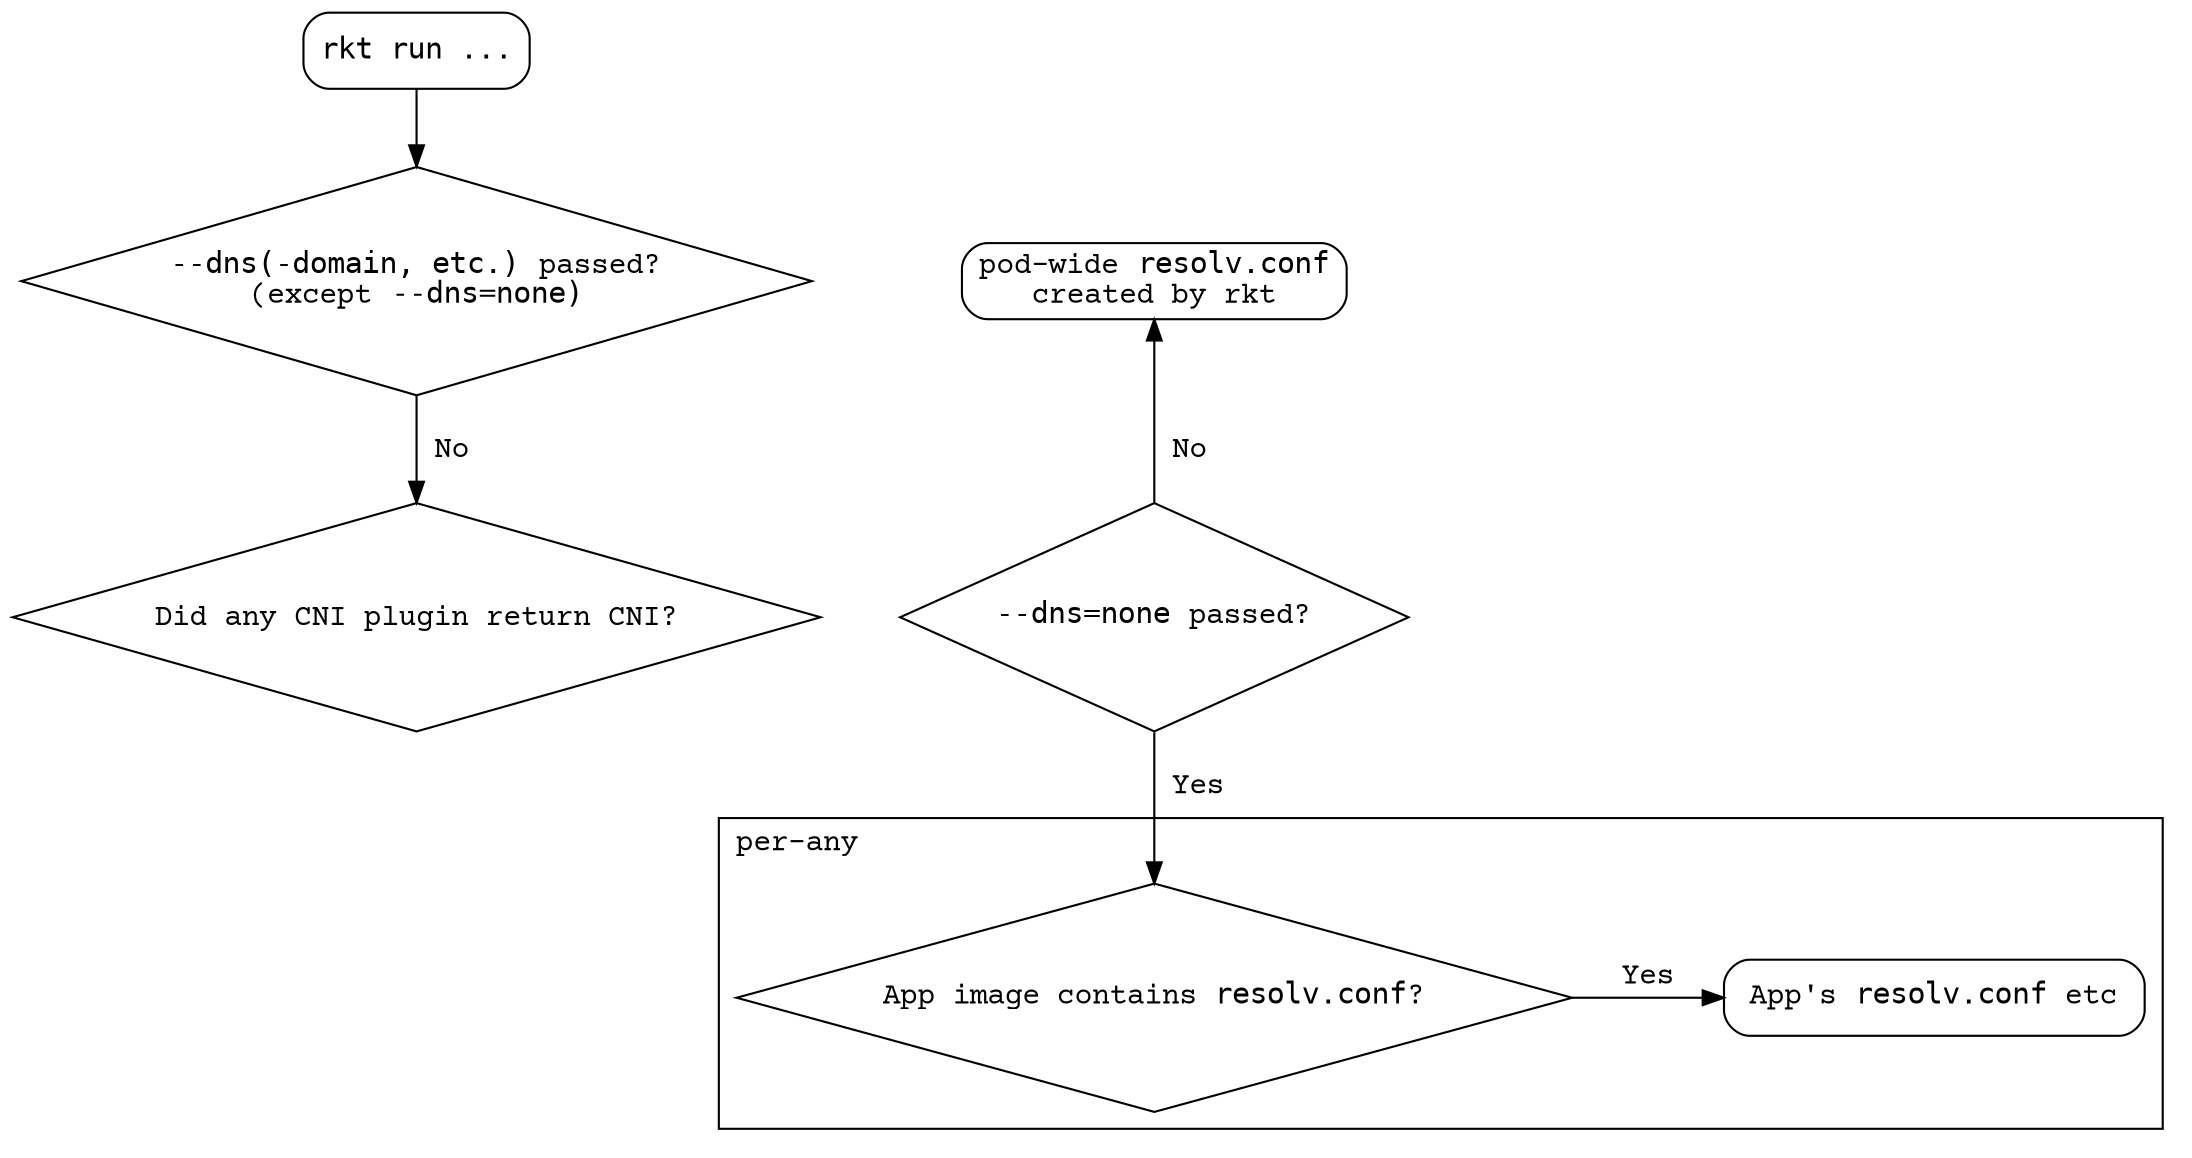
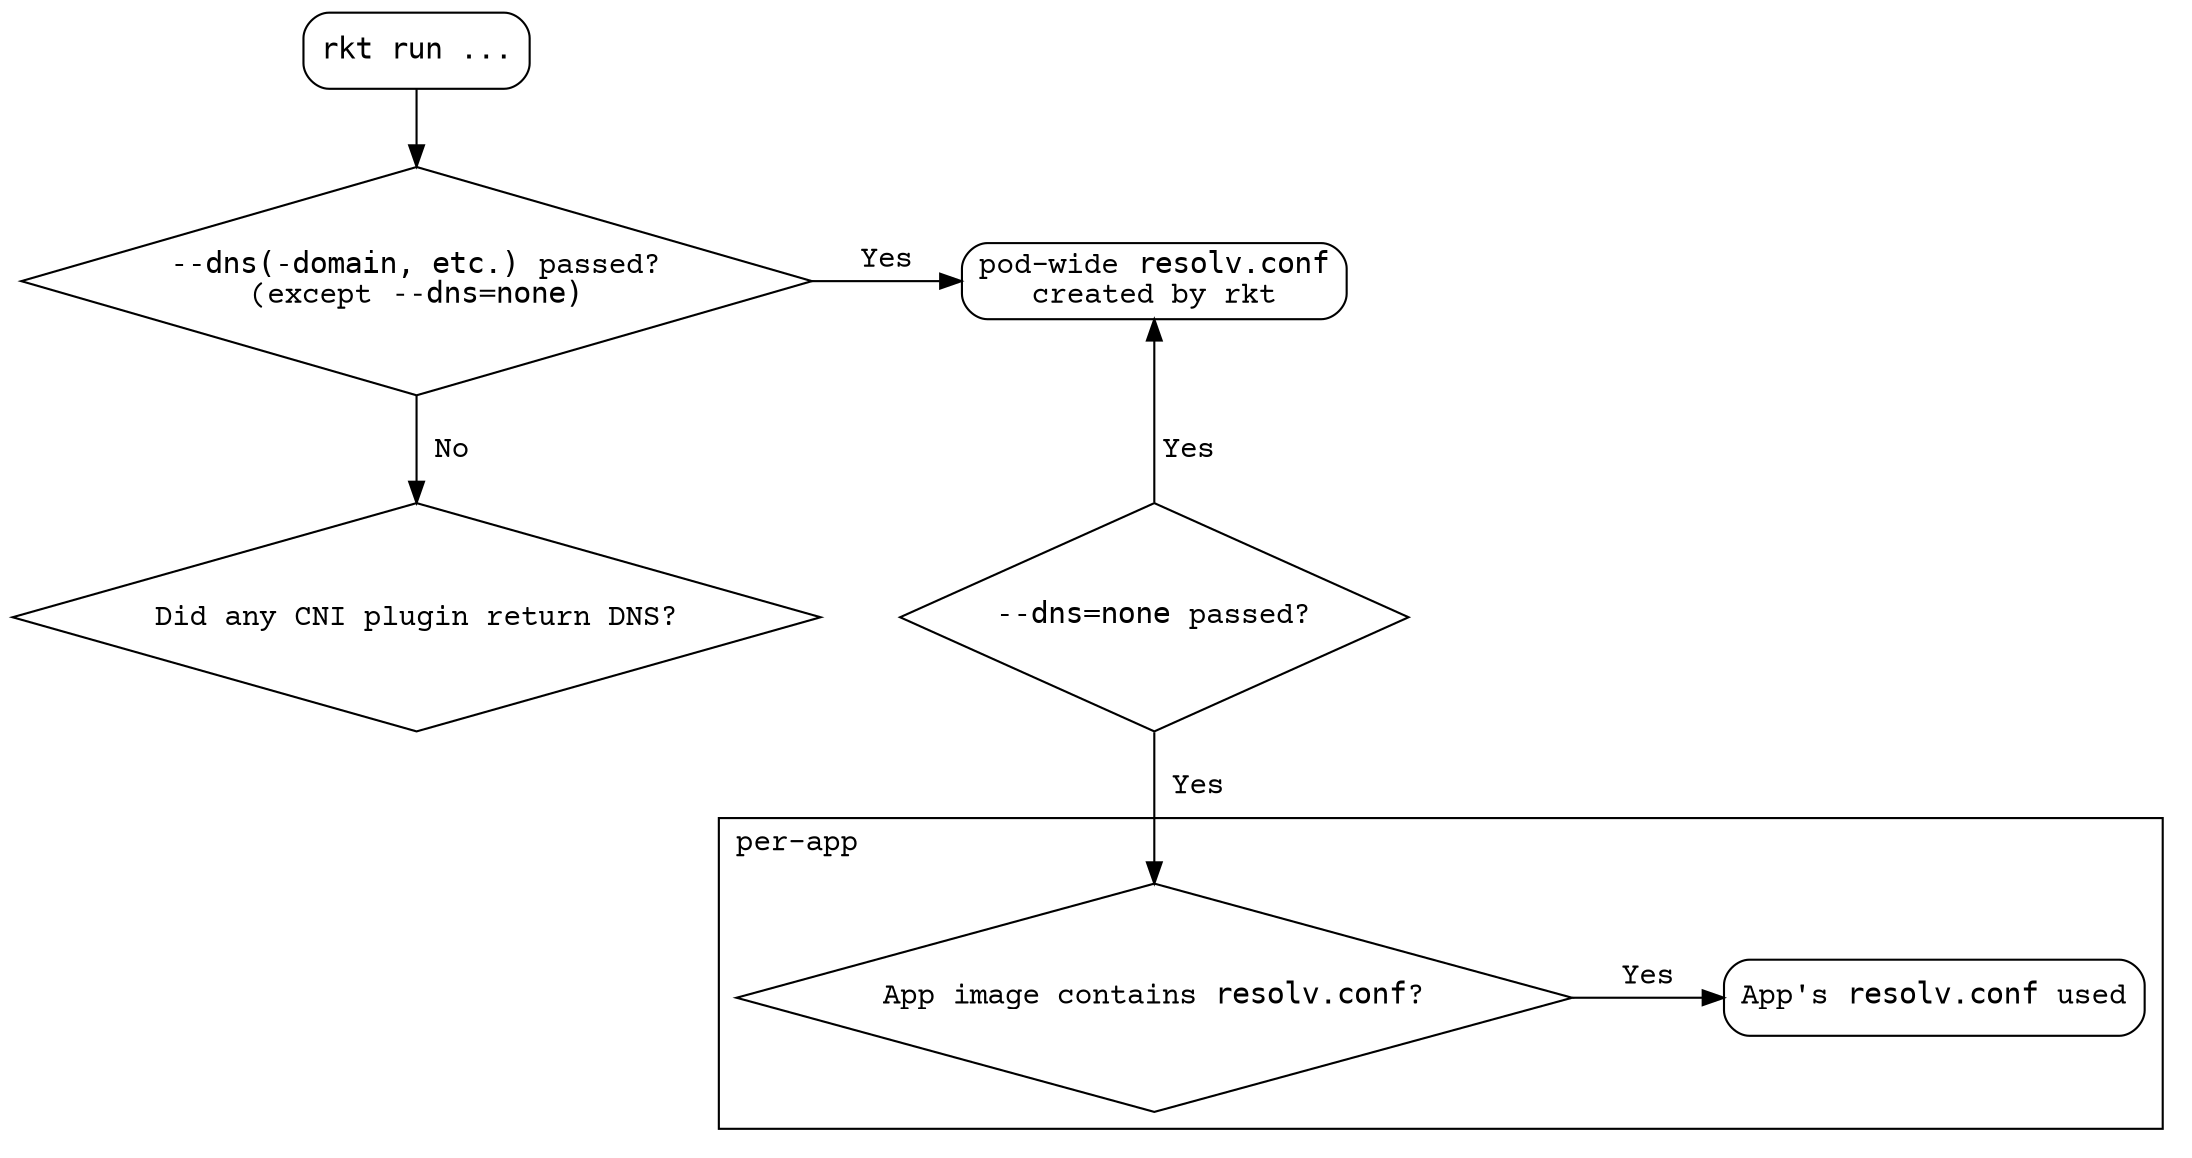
none -> (876, 281)
(1181, 449) -> (1181, 449)
(417, 617) -> (417, 617)
(797, 842) -> (797, 842)
(2083, 995) -> (2083, 995)
